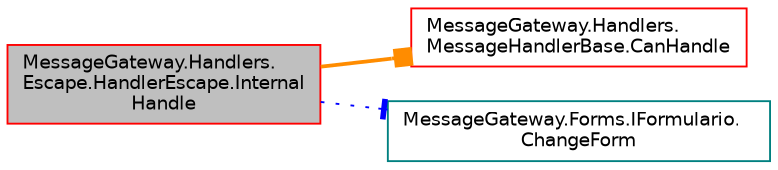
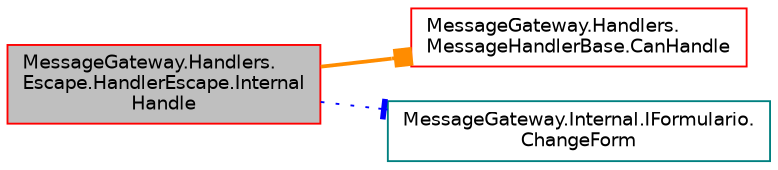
(579, 131) -> (579, 131)
